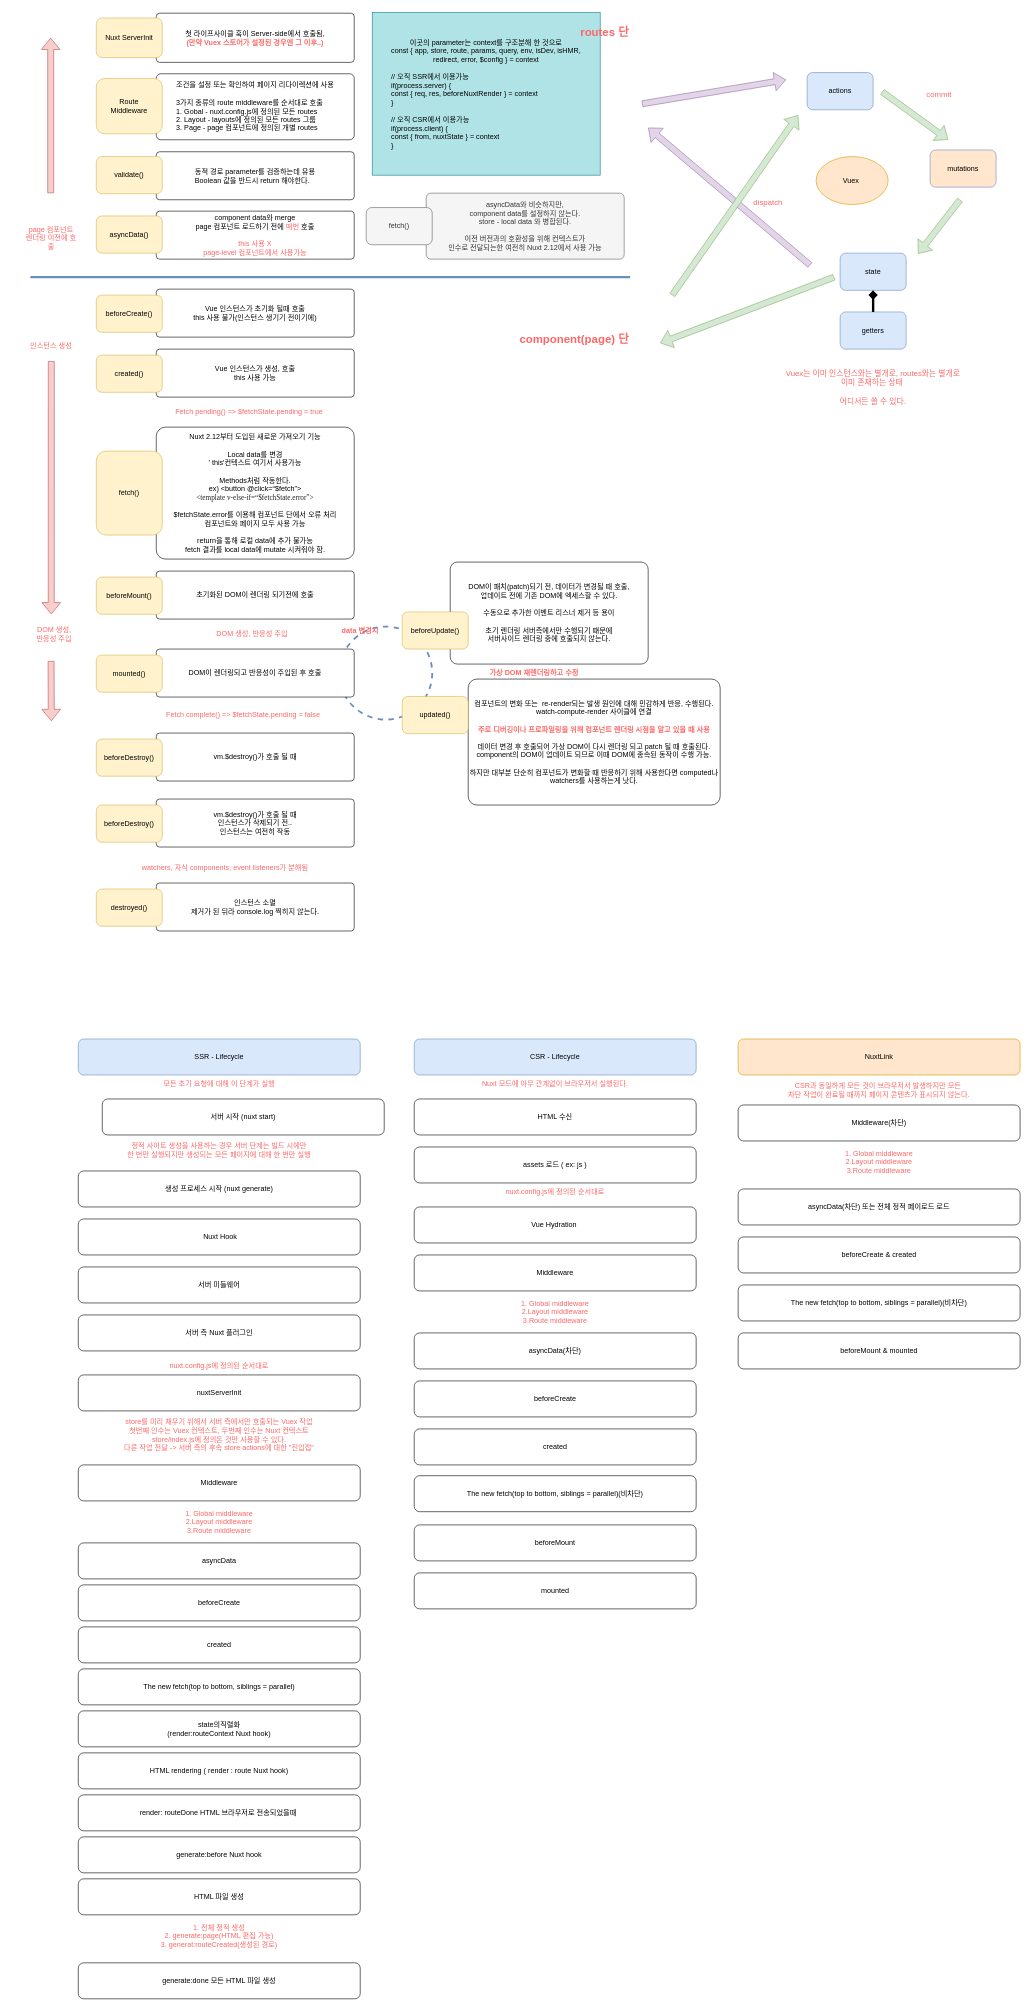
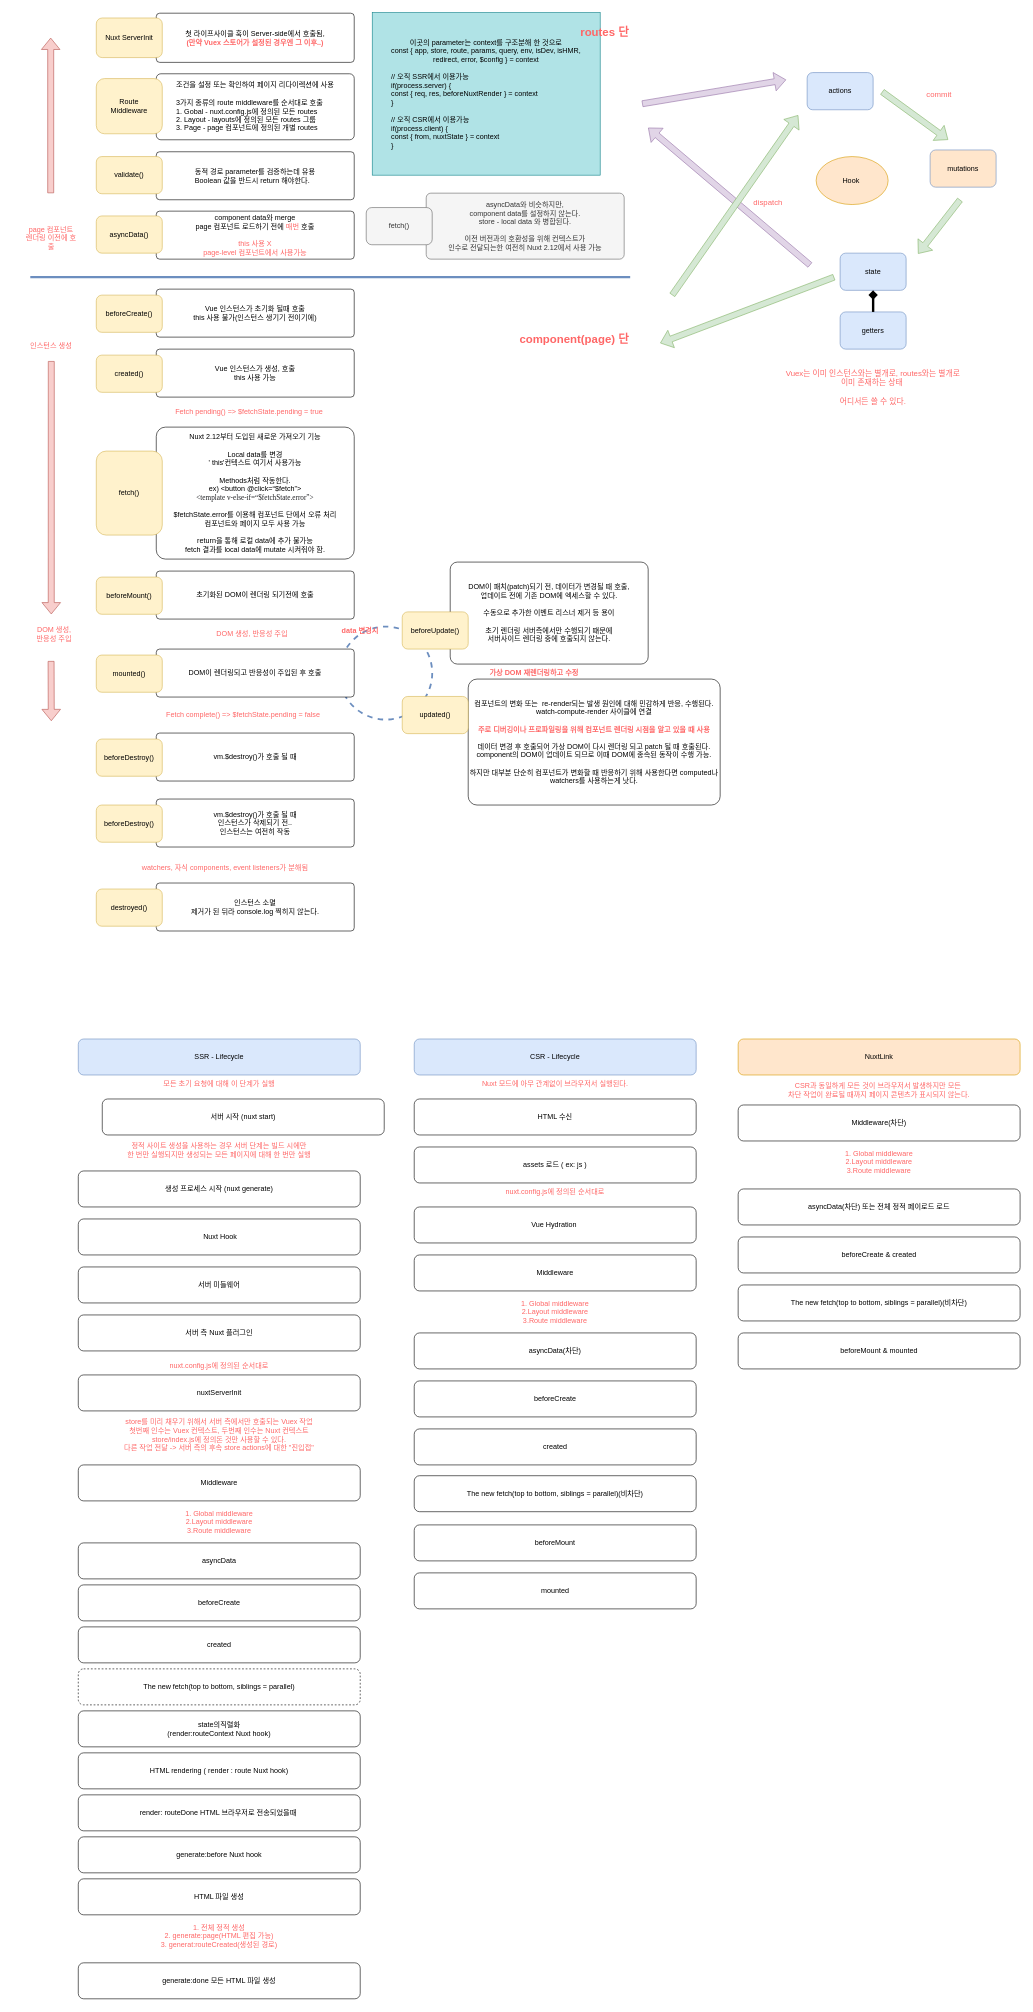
(852, 180) -> (852, 180)
(219, 1687) -> (219, 1687)
